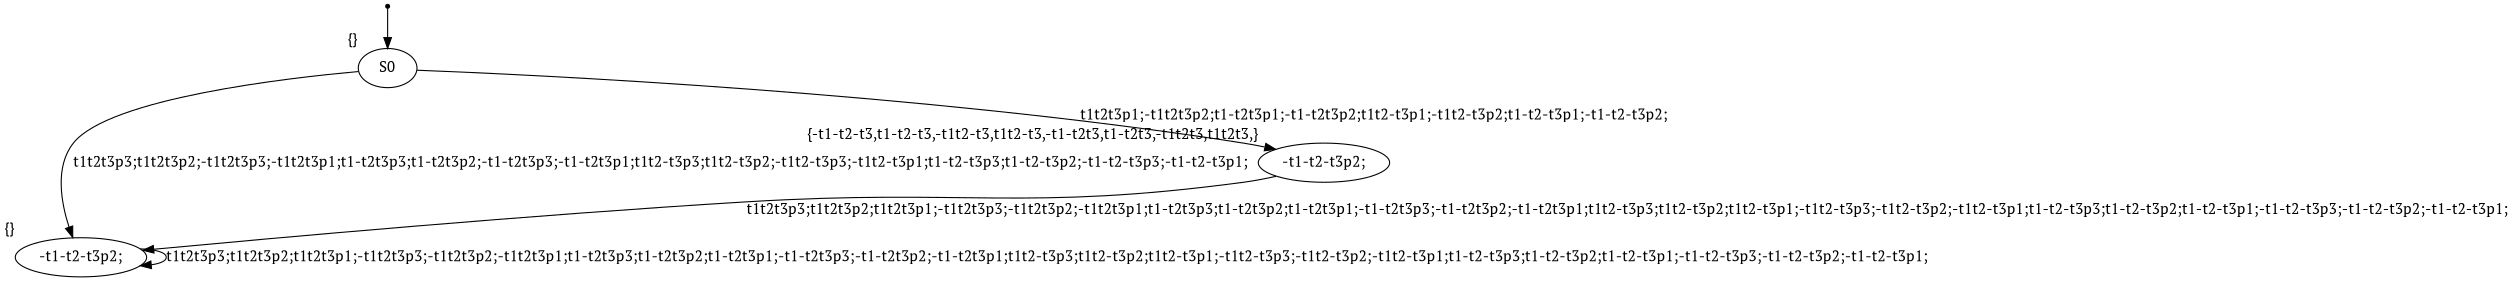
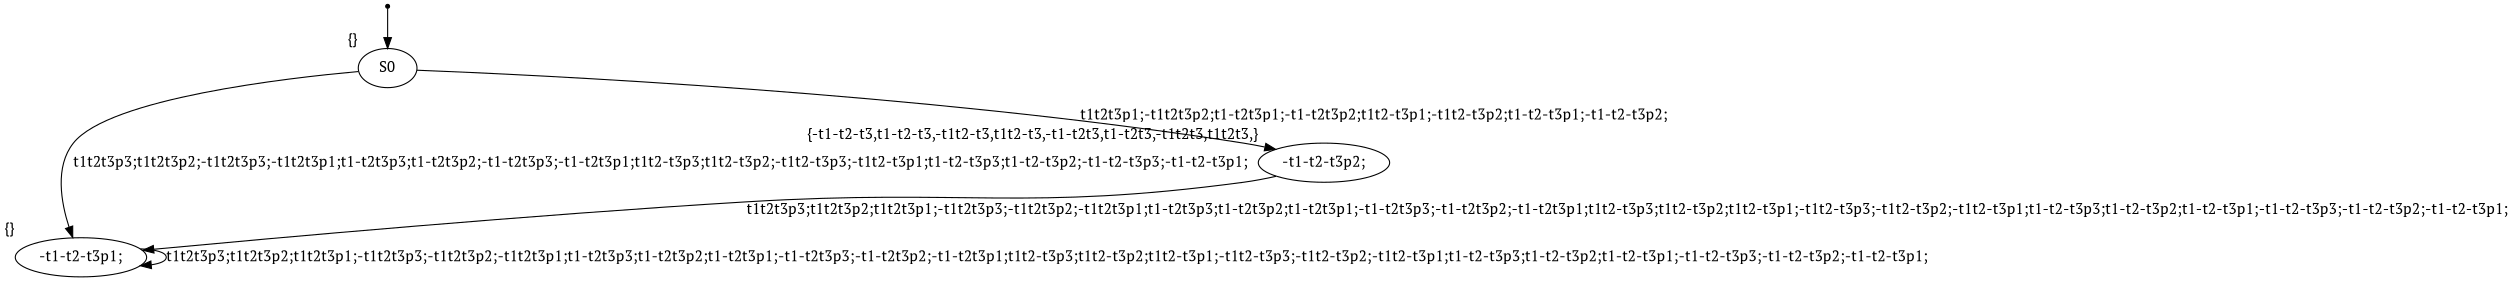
(81, 257) -> (81, 257)
